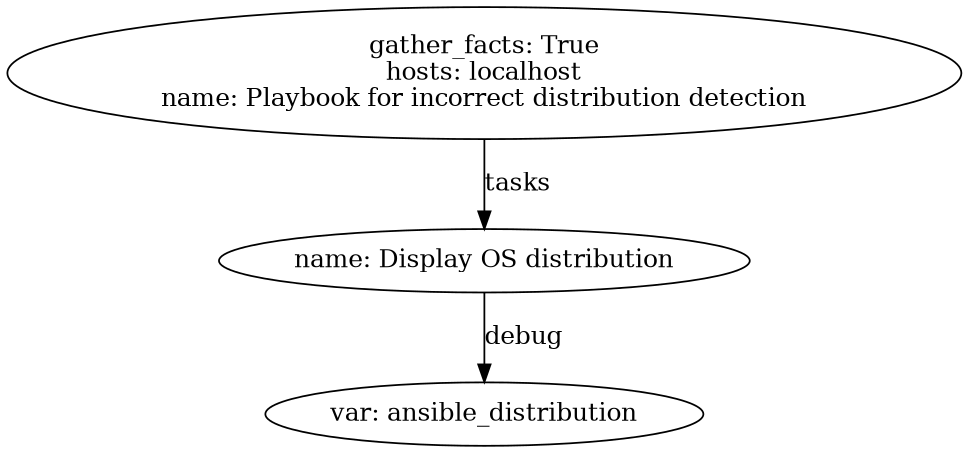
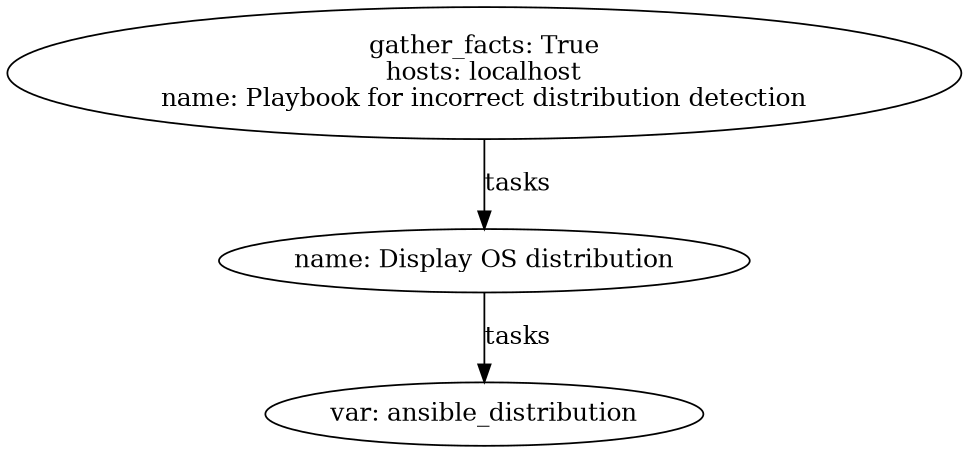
(524, 337) -> (518, 337)
